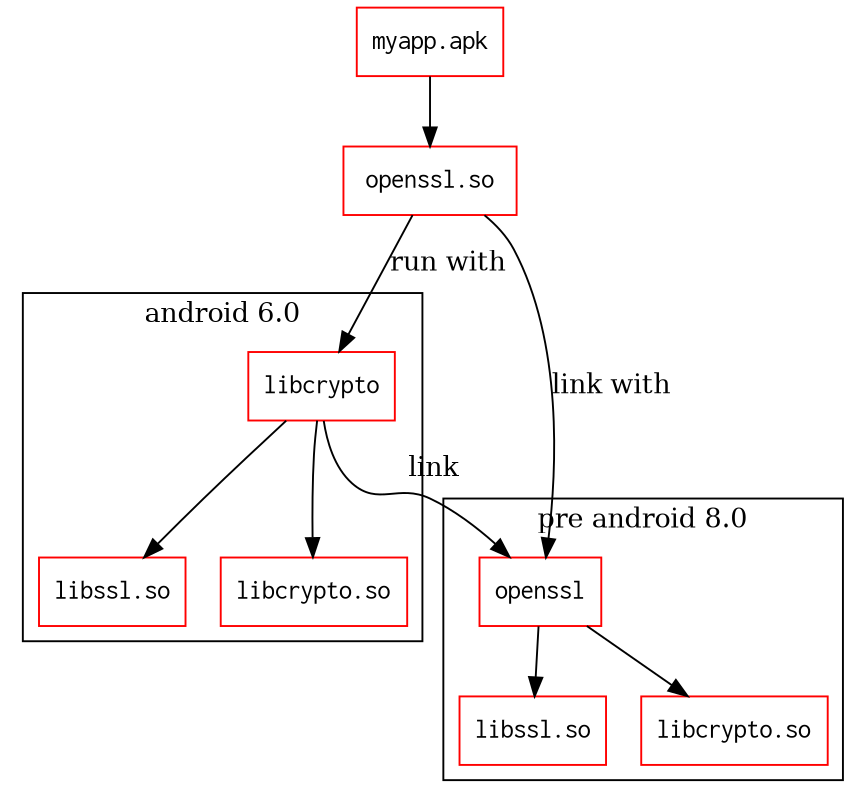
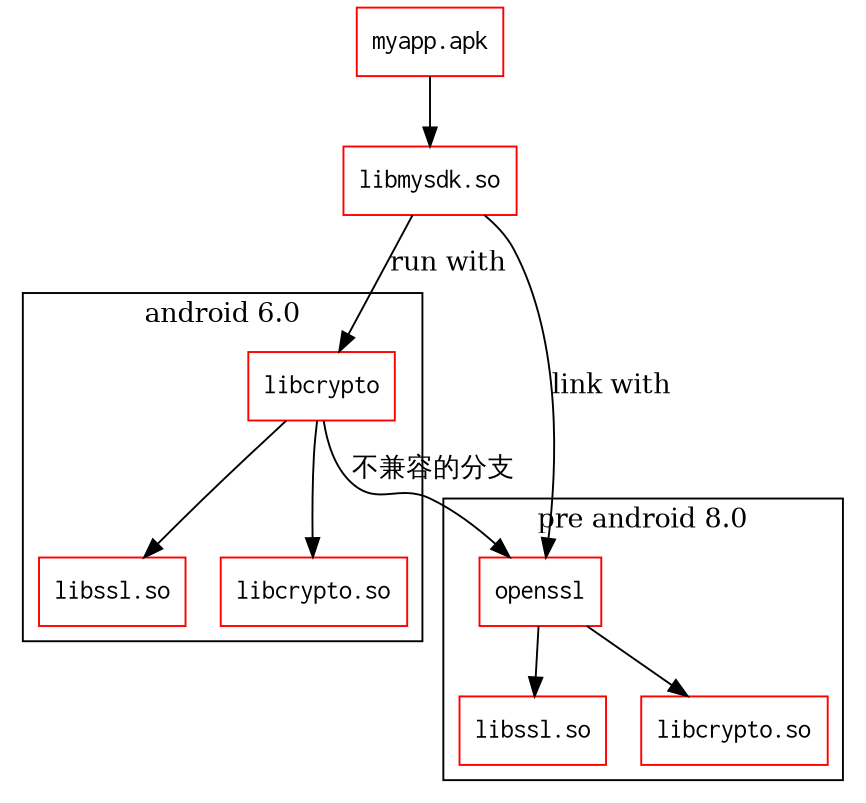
(430, 181) -> (430, 181)
(434, 469) -> (434, 469)
